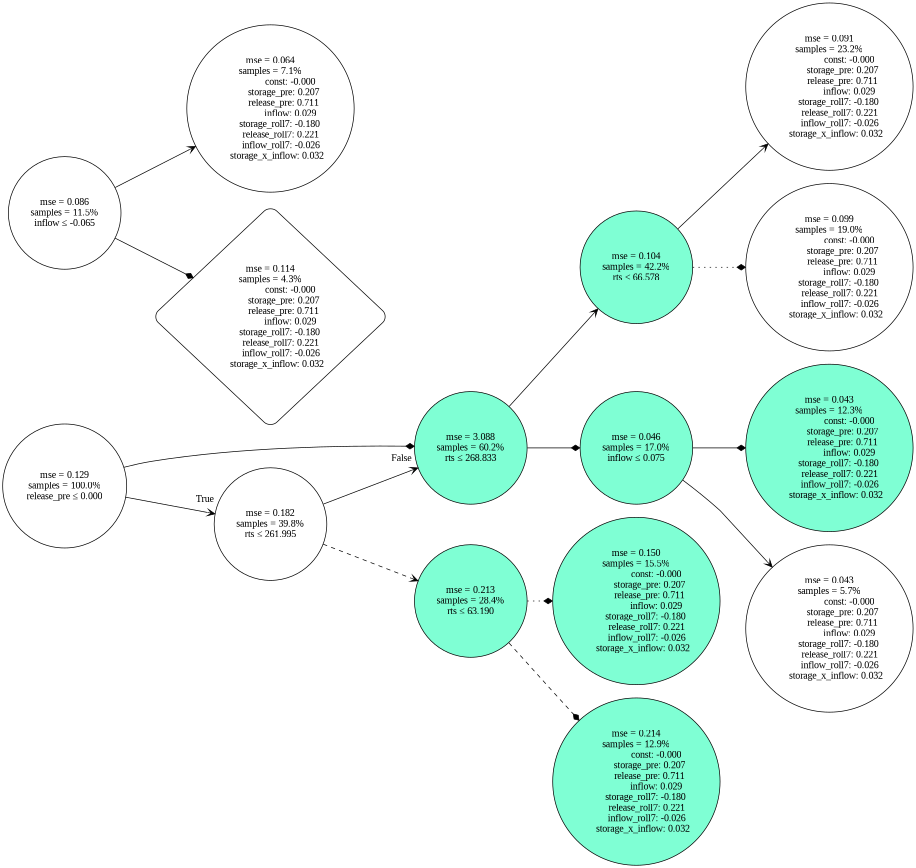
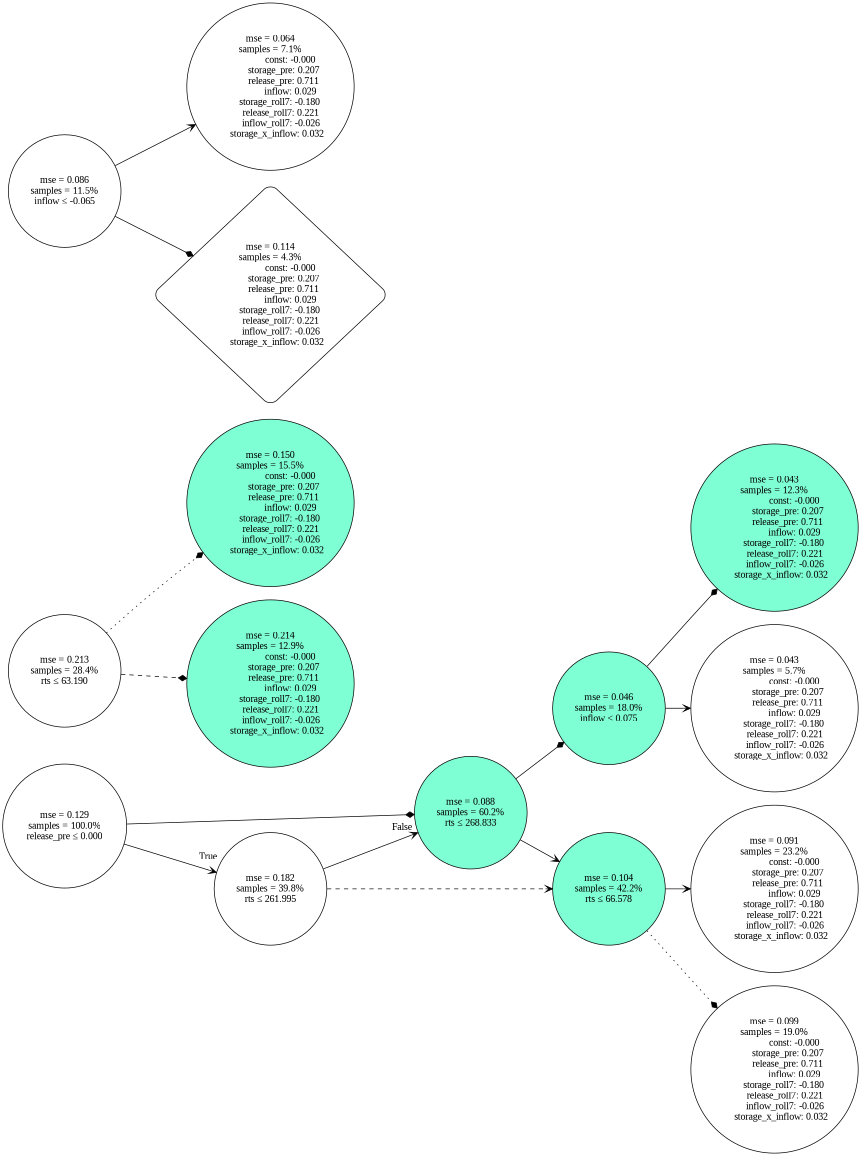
(471, 448) -> (471, 813)
(636, 448) -> (609, 708)
(367, 561) -> (436, 889)
(471, 601) -> (65, 671)
